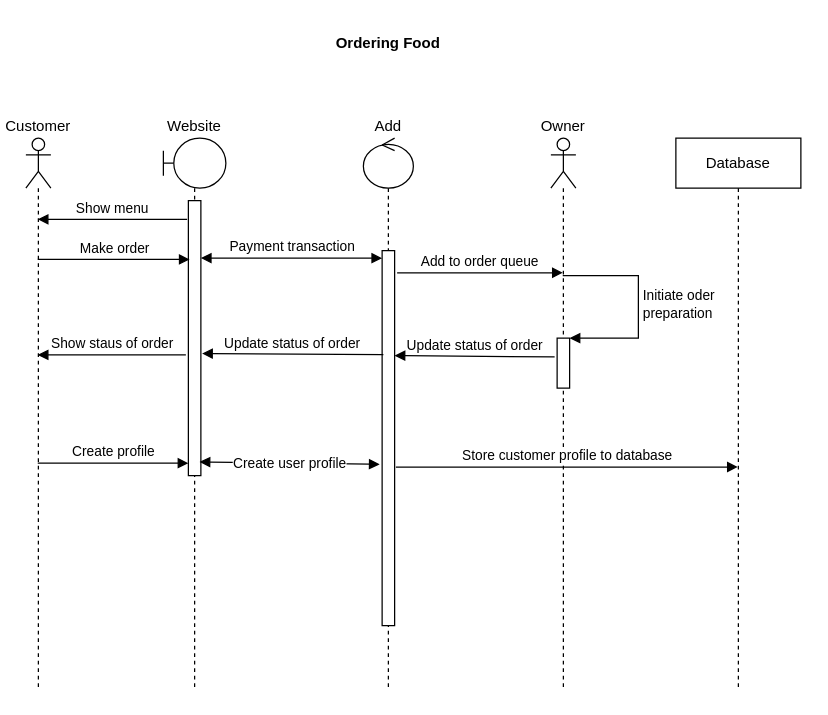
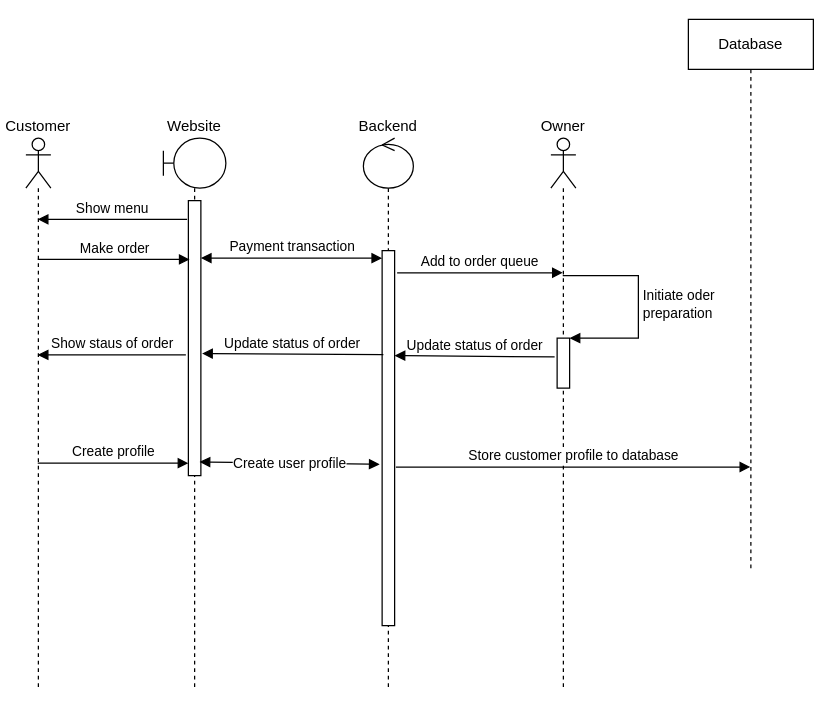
(388, 42) -> none
(388, 125) -> (388, 116)
(738, 413) -> (751, 294)
